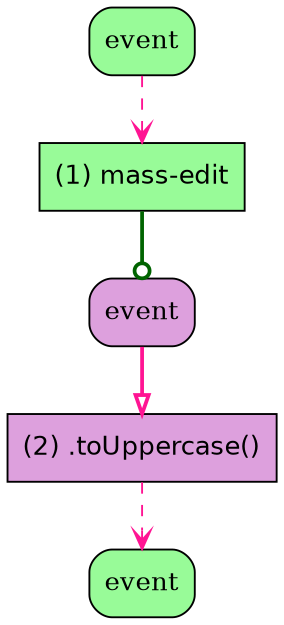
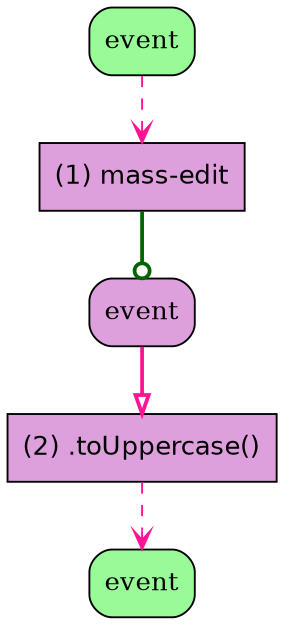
(142, 177) -> (142, 177)
